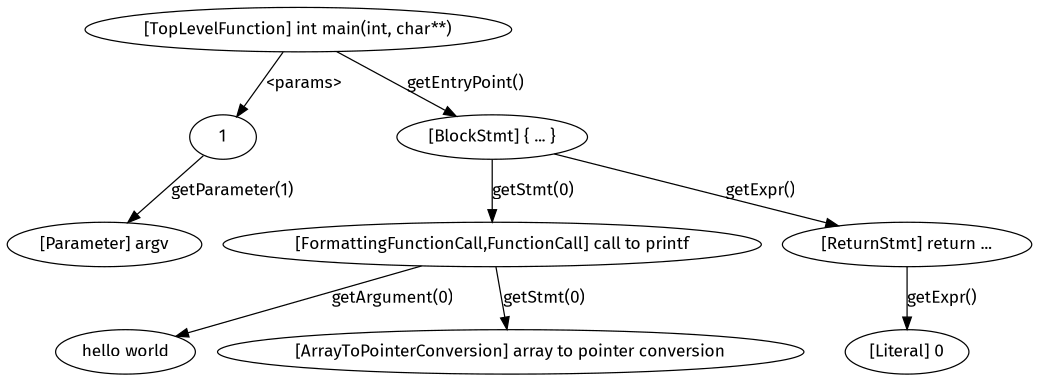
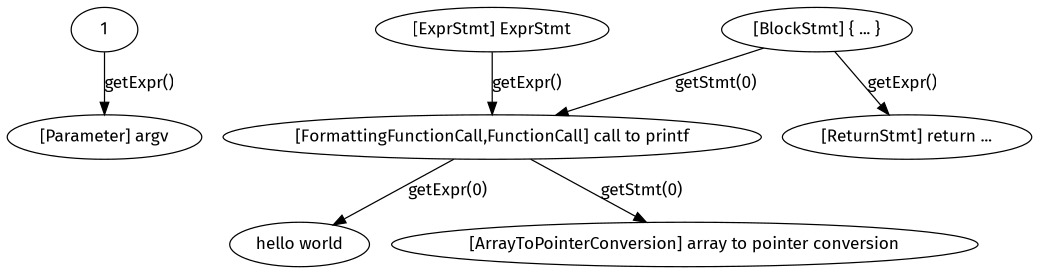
(298, 30) -> none
none -> (492, 30)
(233, 191) -> (140, 83)
(393, 298) -> (448, 191)
(907, 352) -> none
